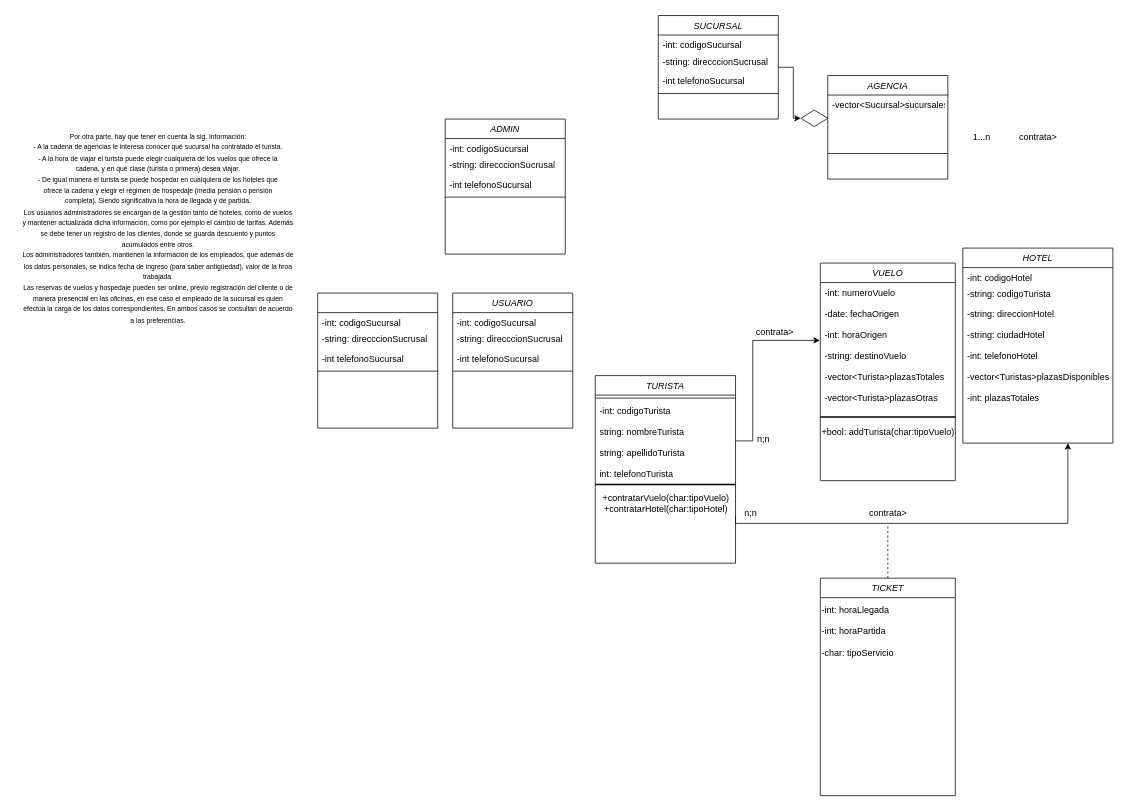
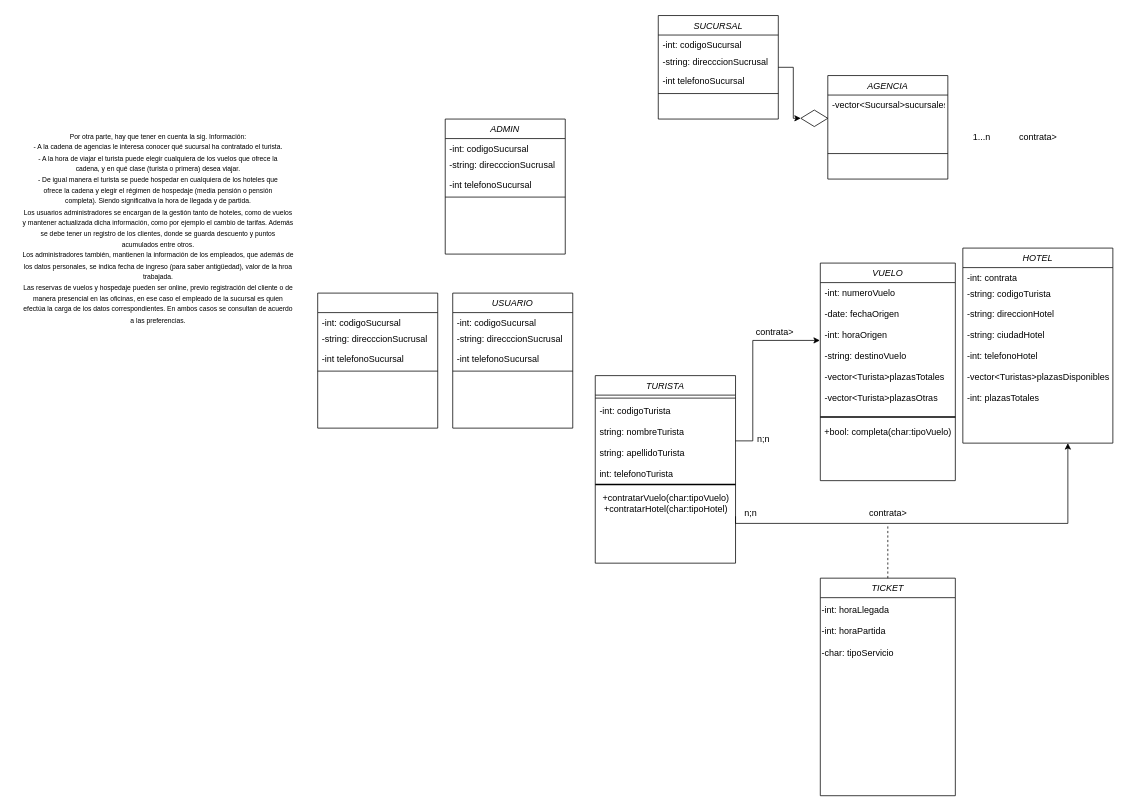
(1004, 278) -> (999, 278)
(888, 432) -> (888, 432)
